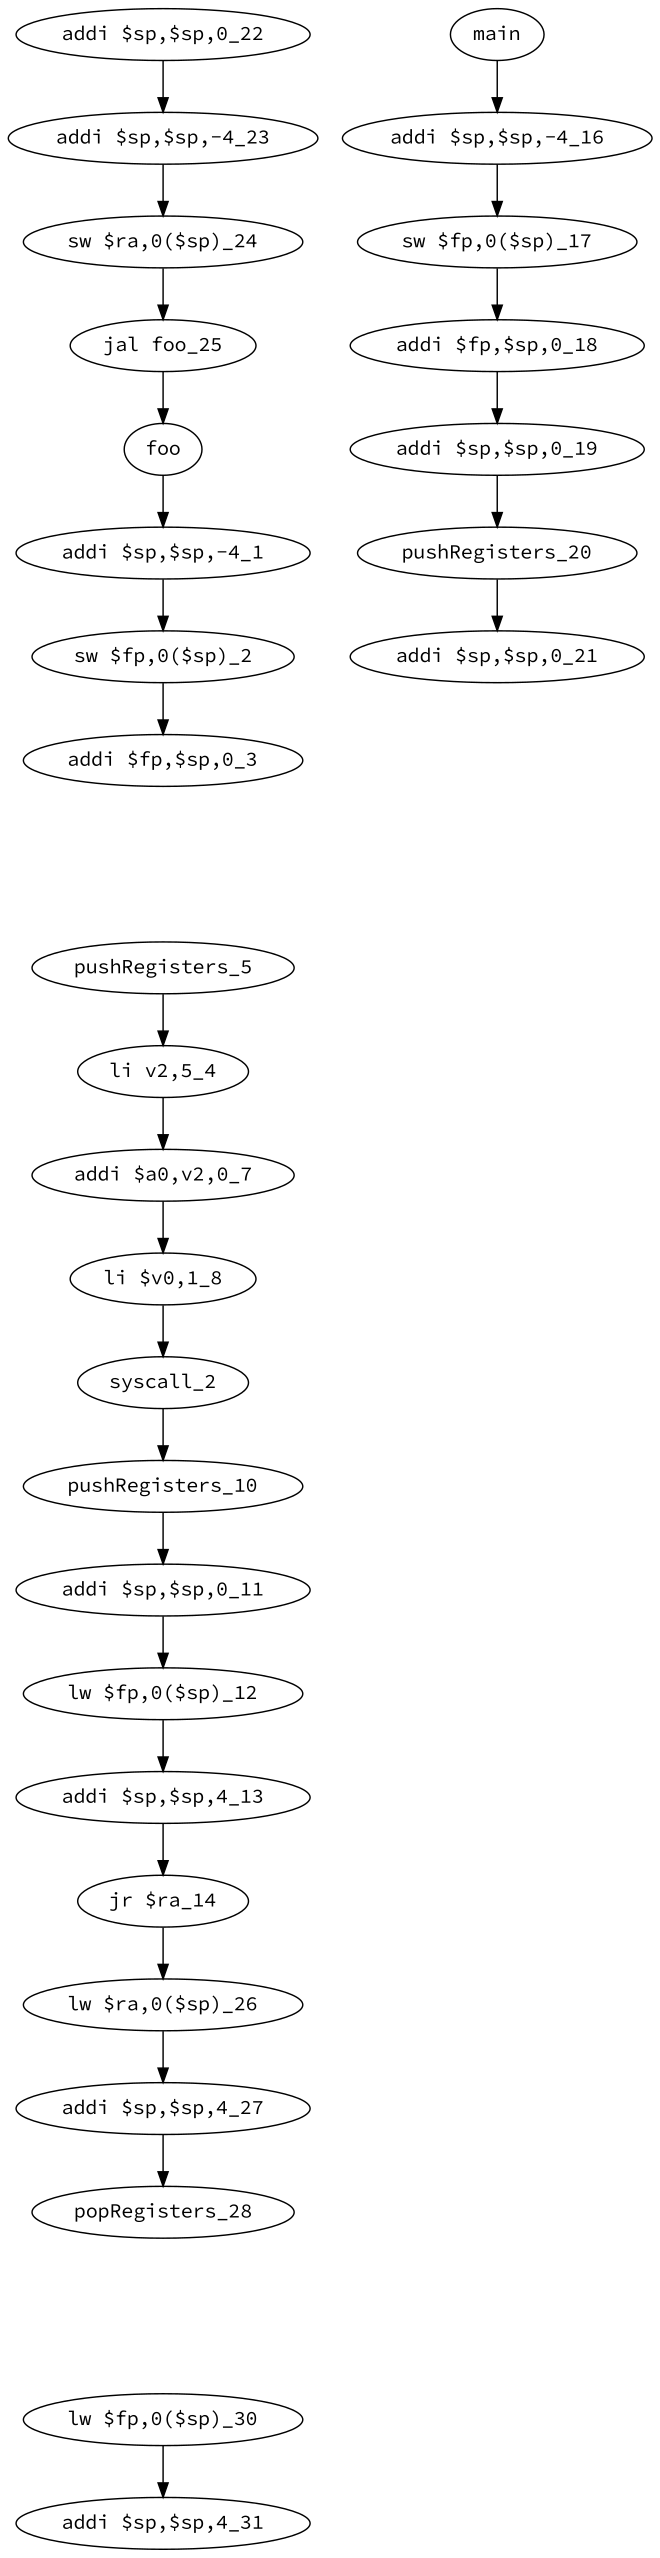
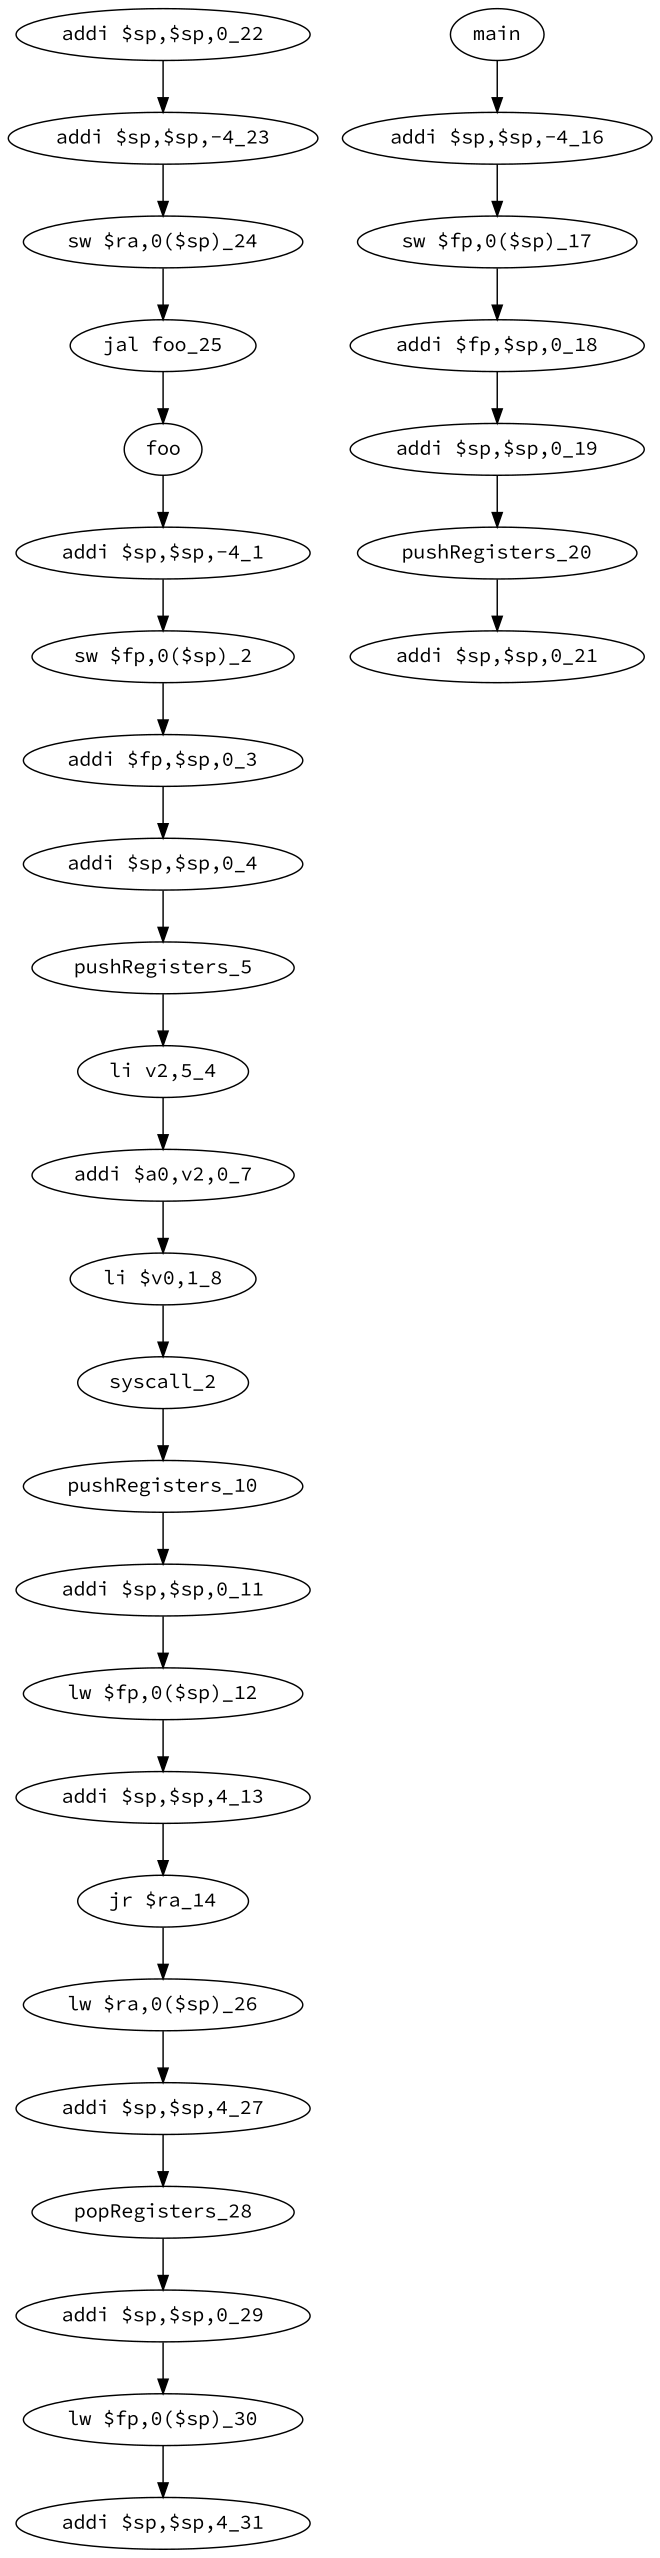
none -> (163, 864)
none -> (163, 2316)
